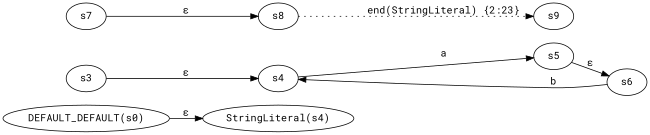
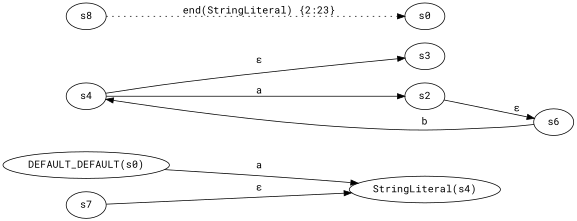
(178, 16) -> (225, 199)
(554, 16) -> (425, 16)
(554, 56) -> (425, 96)
(178, 78) -> (252, 74)
(186, 113) -> (259, 165)
